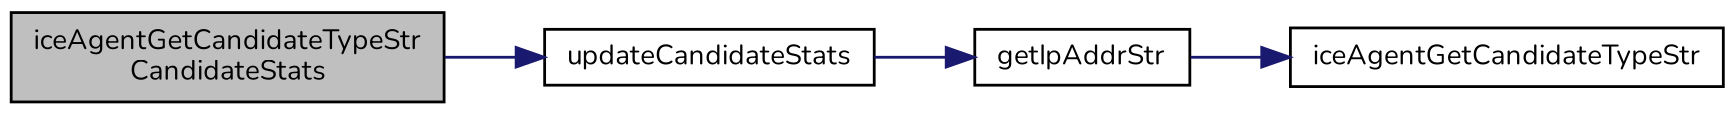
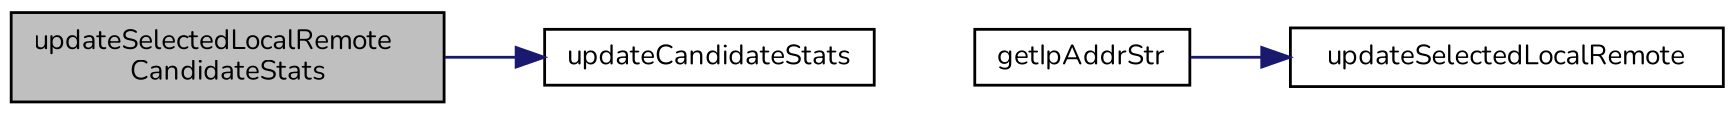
(228, 57) -> (228, 57)
(910, 57) -> none
(1507, 57) -> (1507, 57)
